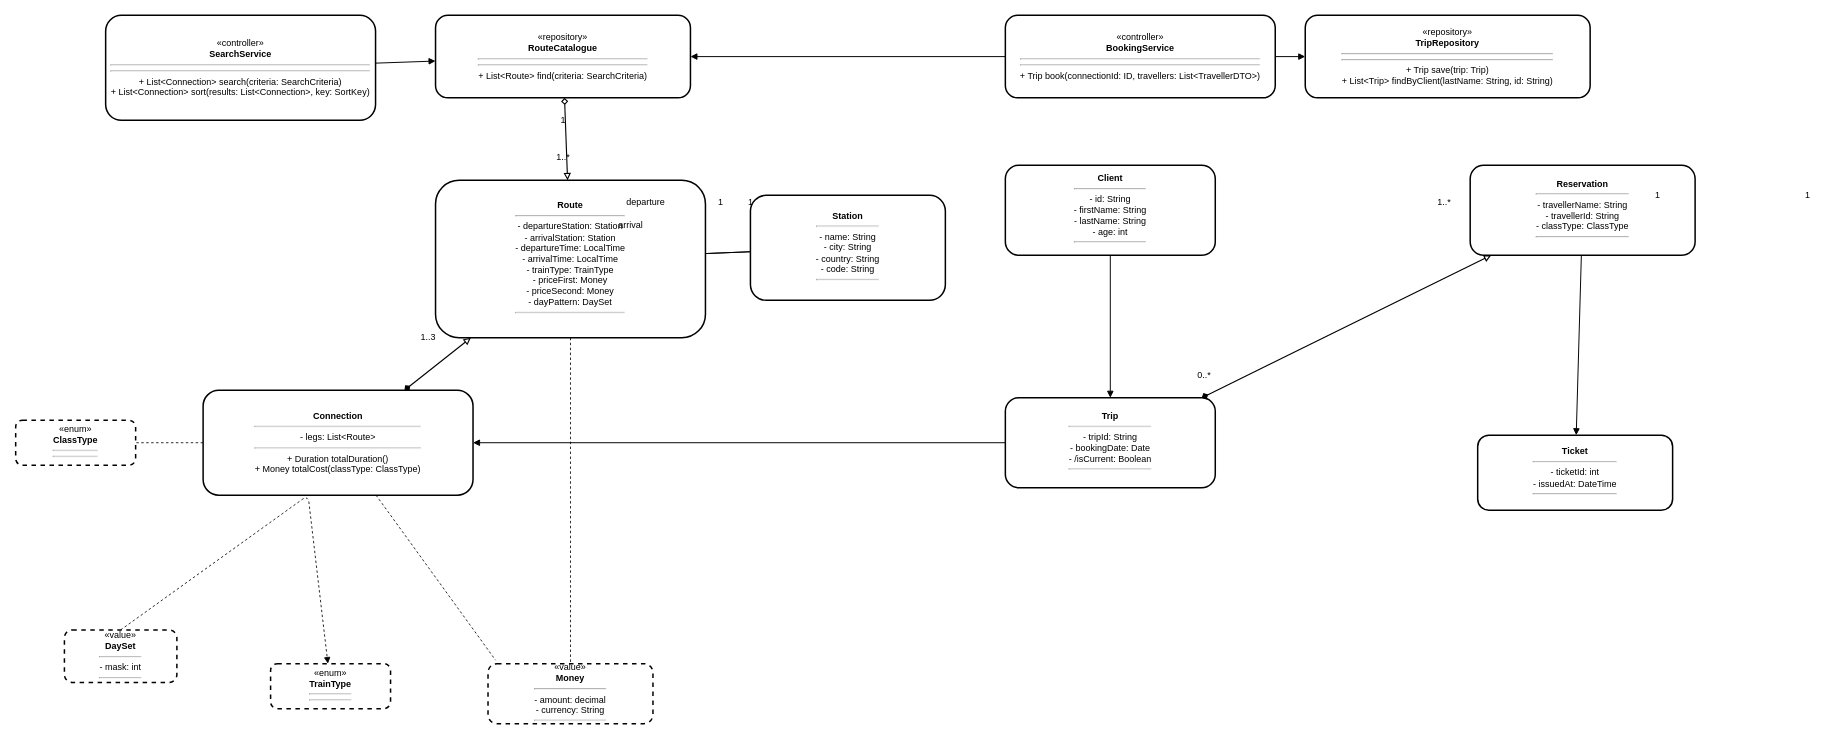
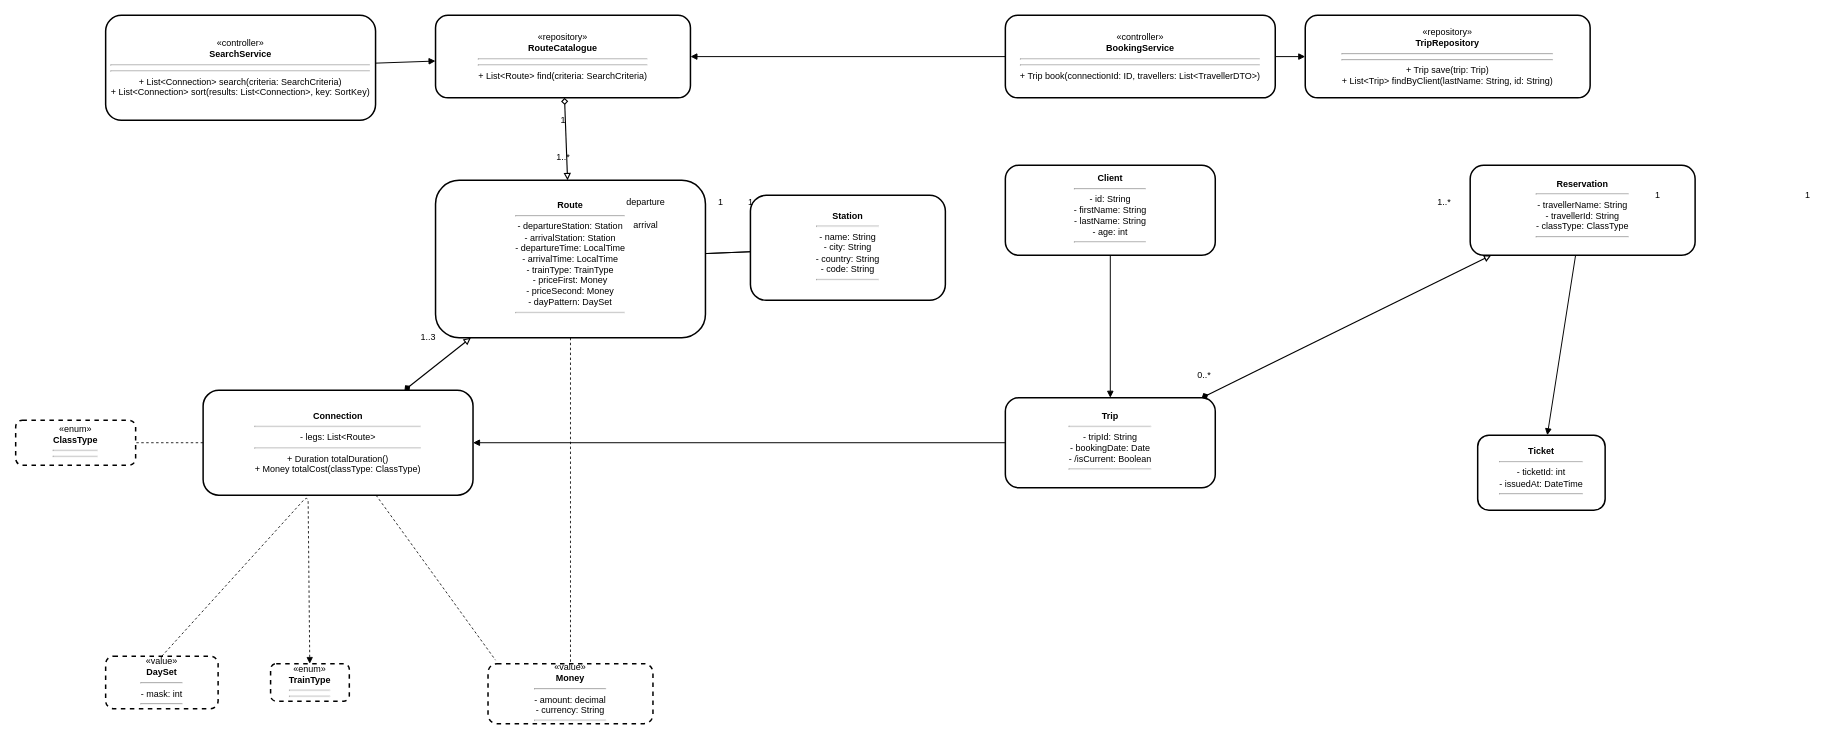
(630, 225) -> (645, 225)
(1575, 473) -> (1542, 473)
(120, 656) -> (162, 683)
(330, 686) -> (310, 683)
